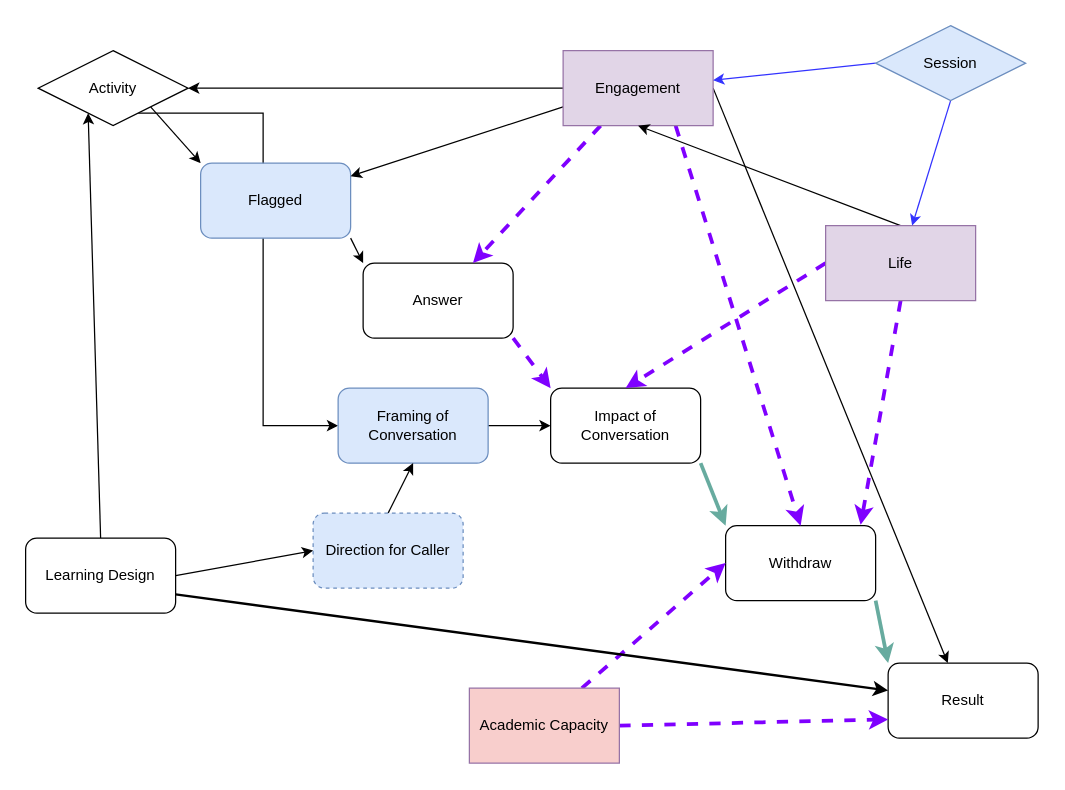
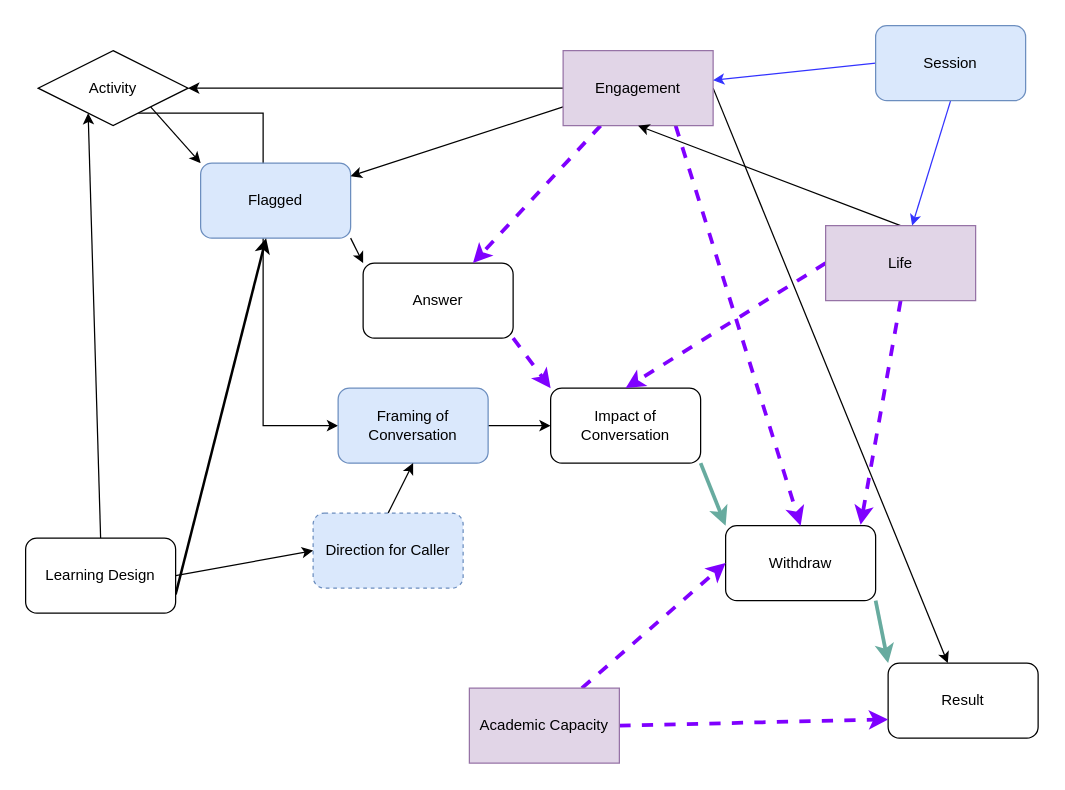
(951, 63) -> (951, 63)
(527, 642) -> (218, 426)
(544, 726) -> (544, 726)
